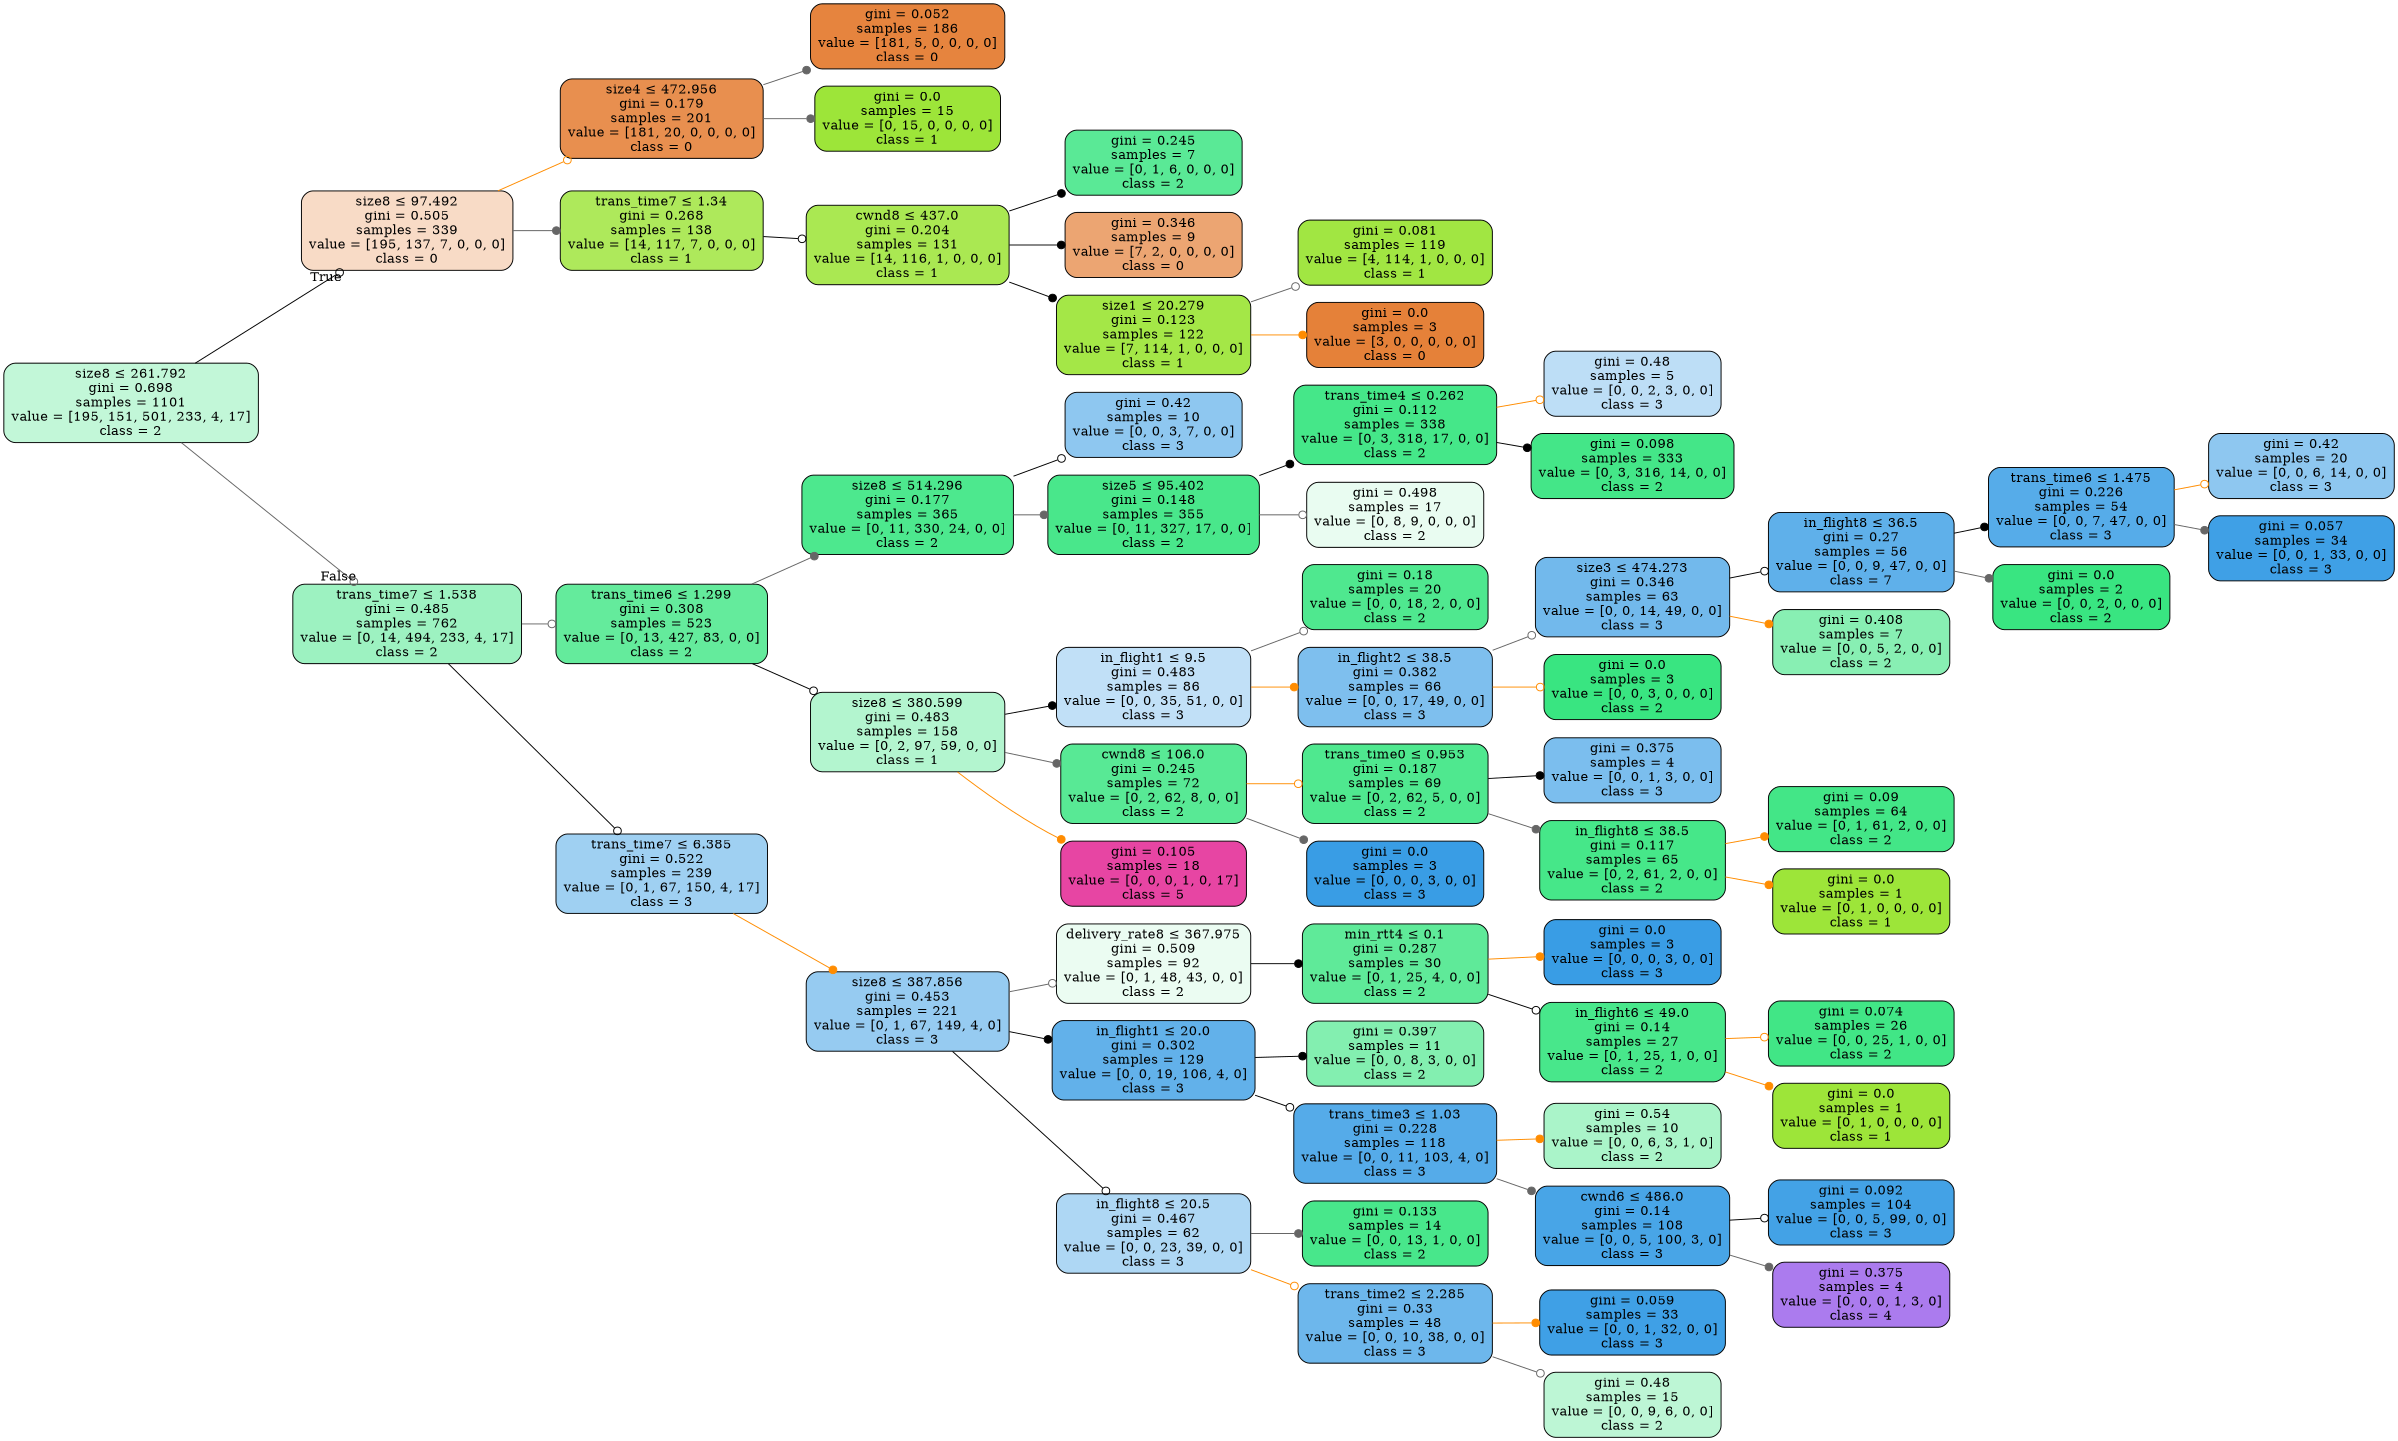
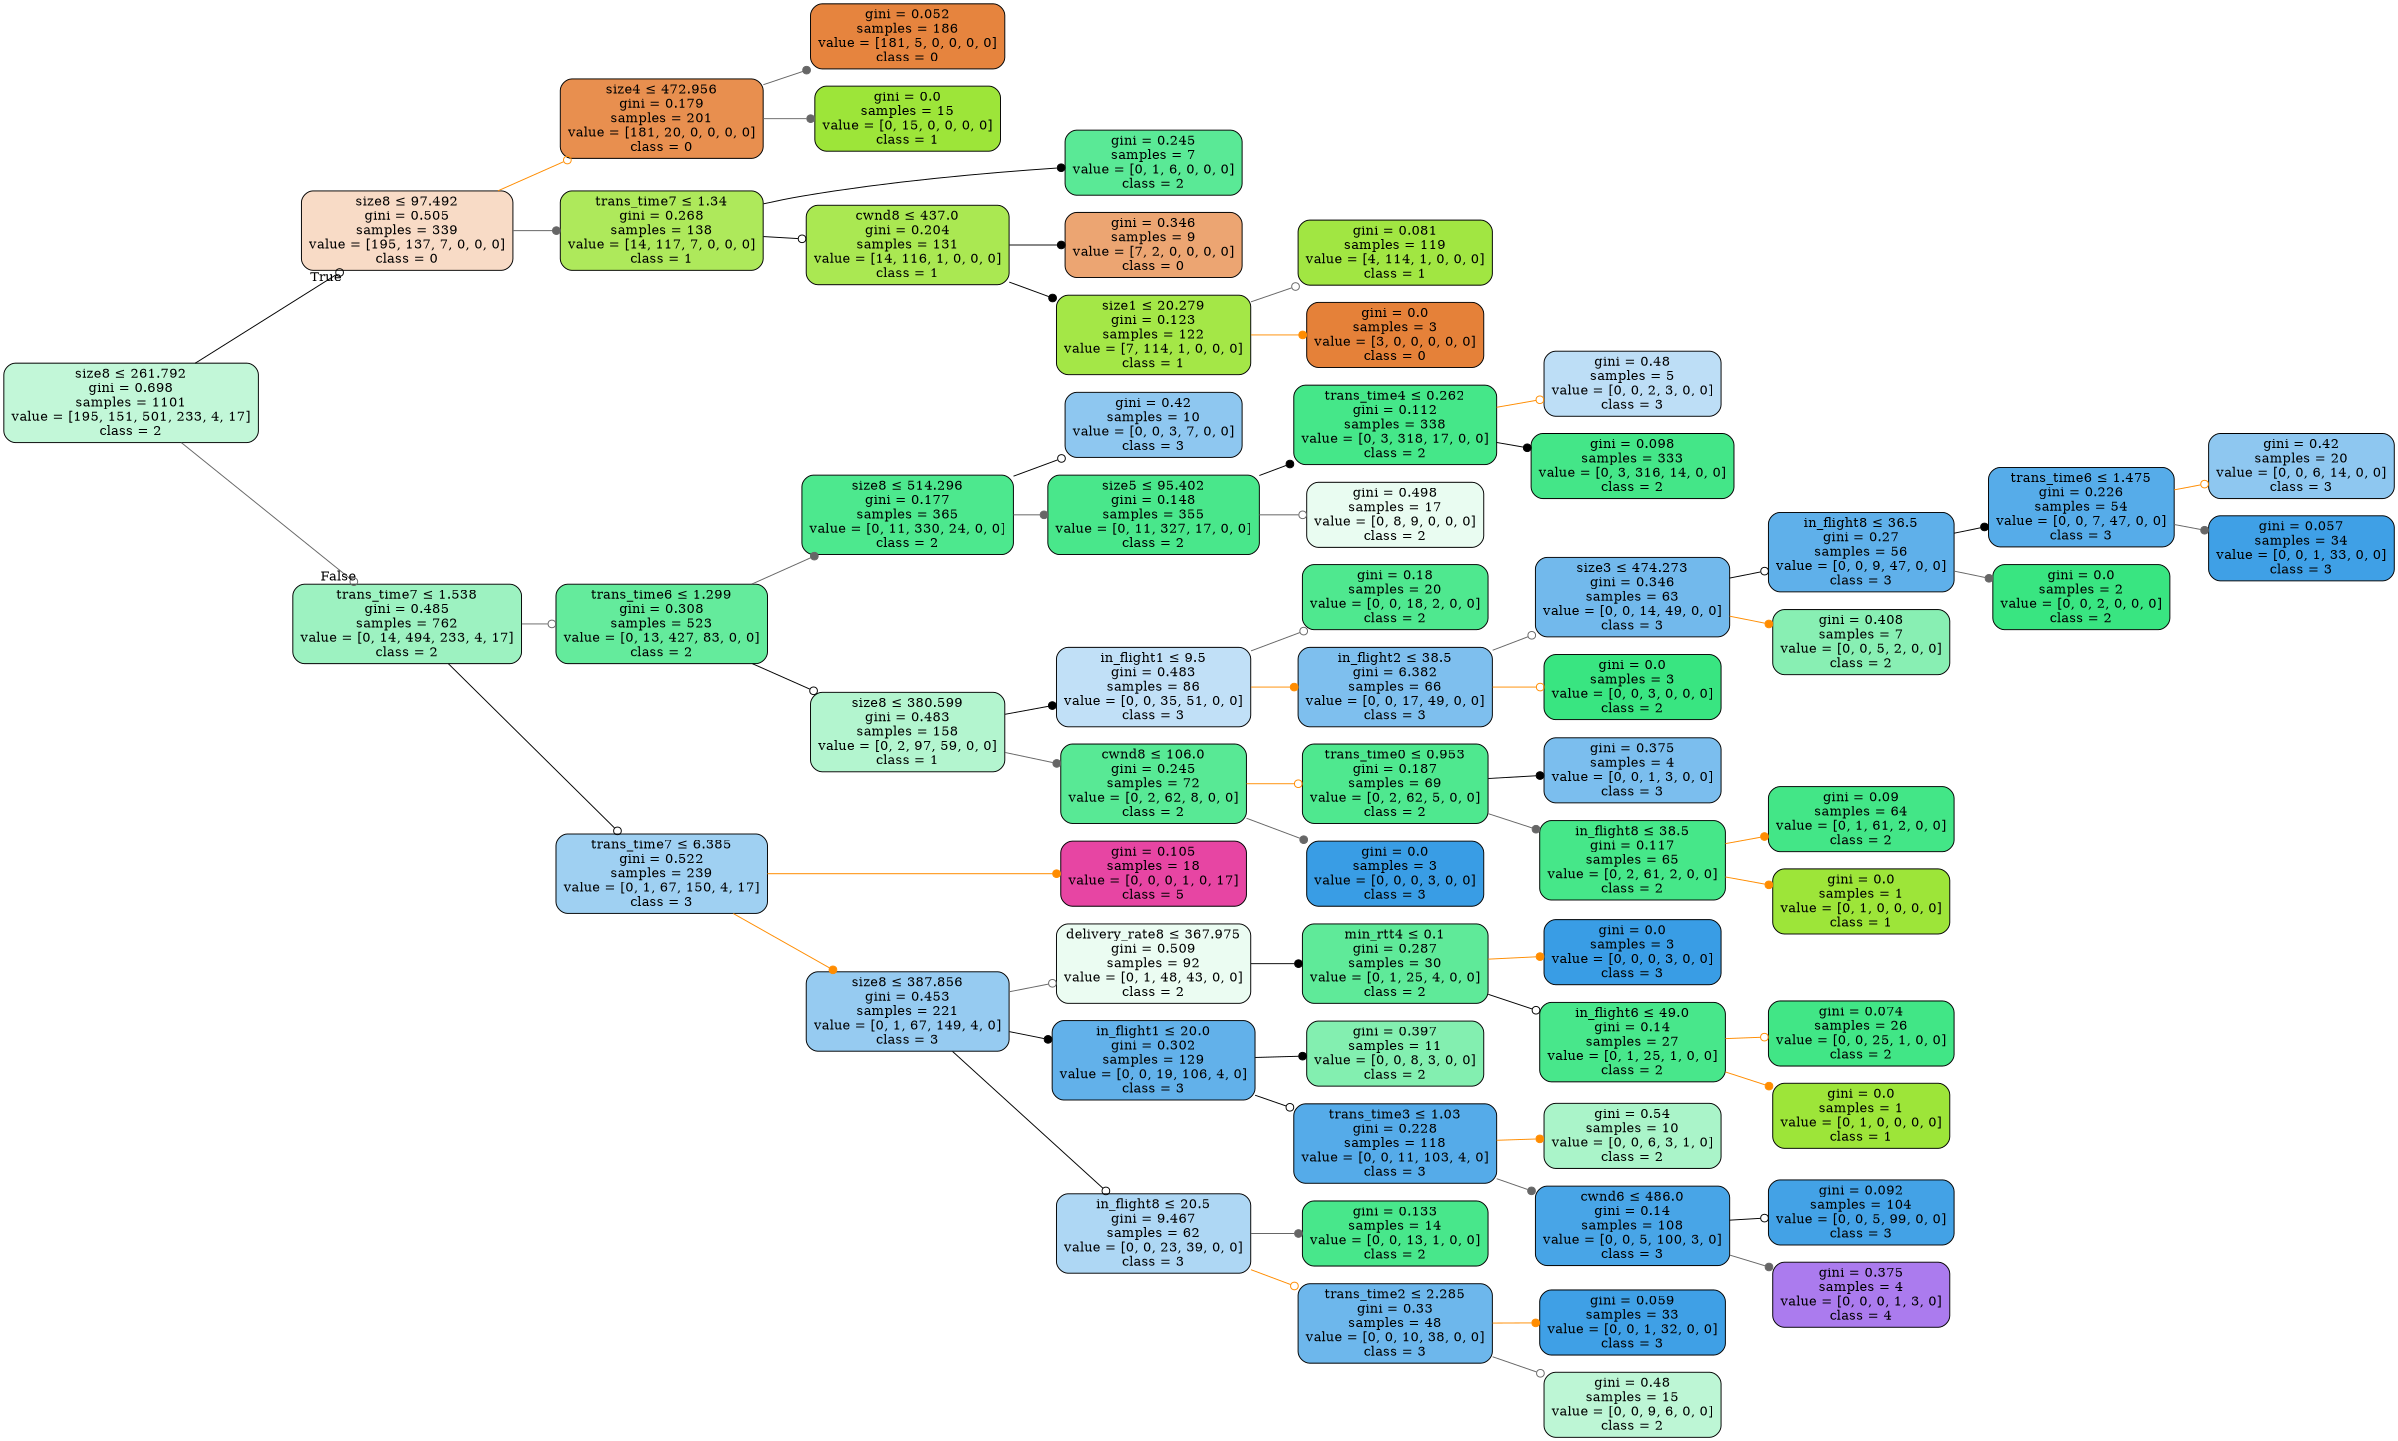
(1034, 203) -> (910, 181)
(1861, 580) -> (1861, 580)
(1395, 672) -> (1395, 672)
(1006, 807) -> (910, 874)
(1154, 1219) -> (1154, 1219)
